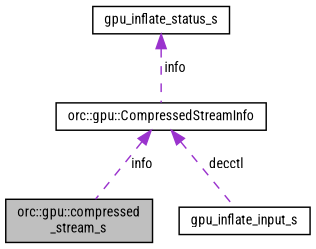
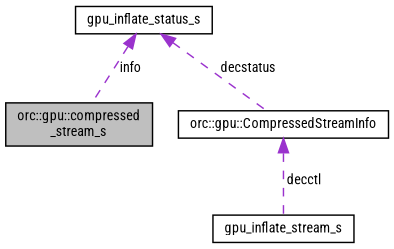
(174, 68) -> (247, 68)
(119, 171) -> (110, 75)
(245, 221) -> (283, 229)
